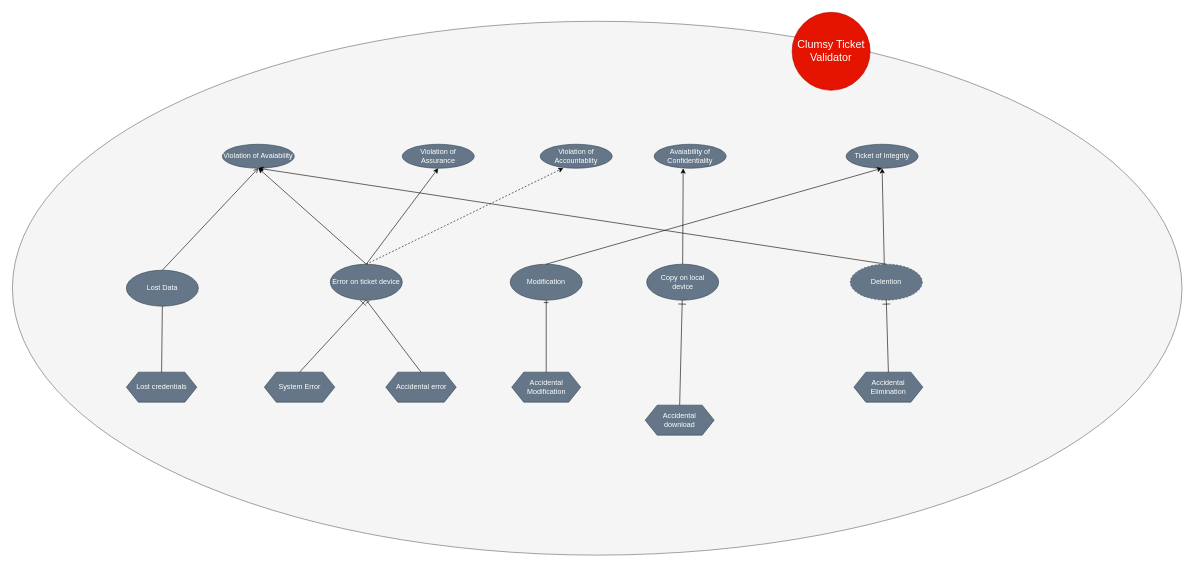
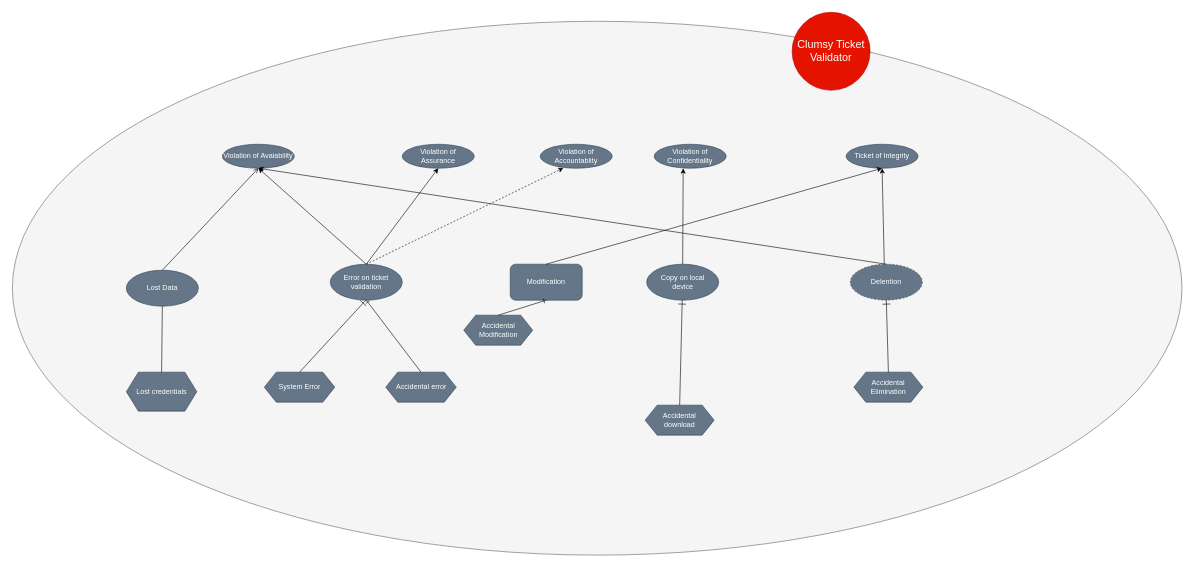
(690, 156) -> (690, 156)
(366, 282) -> (366, 282)
(546, 282) -> (546, 282)
(162, 387) -> (162, 392)
(546, 387) -> (498, 330)
